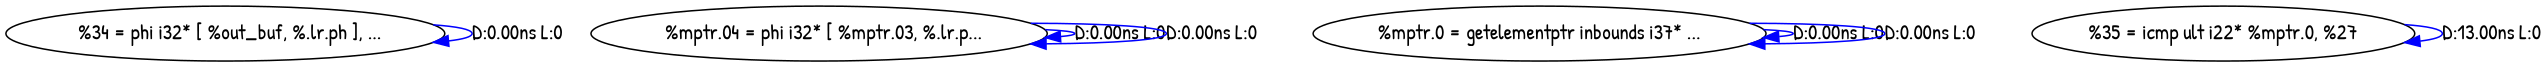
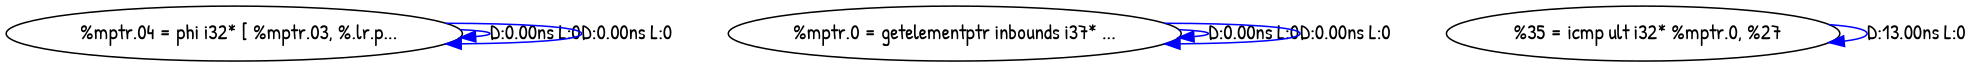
(225, 34) -> none
(2223, 34) -> (1643, 34)
